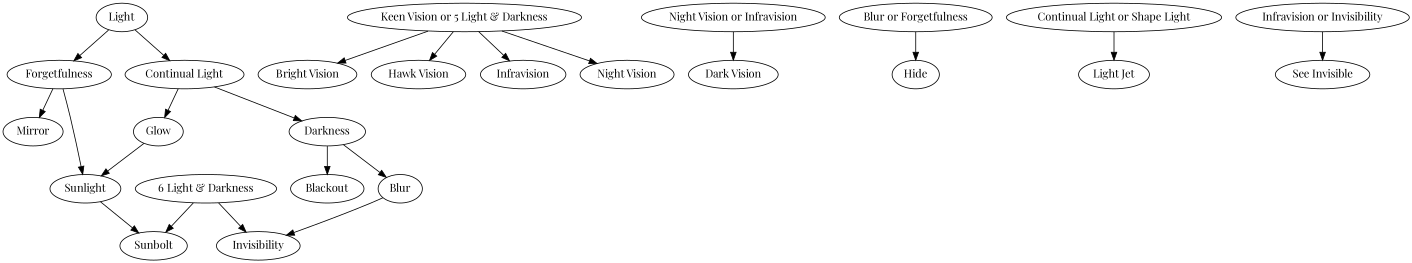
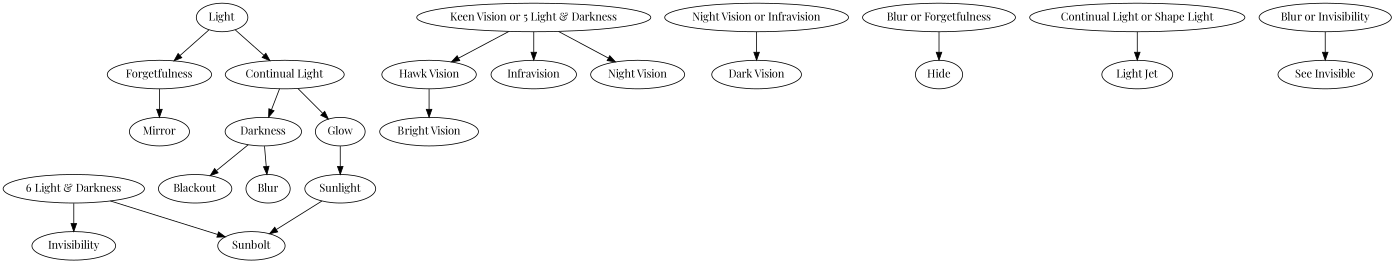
(1323, 17) -> (1325, 17)
(387, 46) -> (429, 99)
(73, 127) -> none
(339, 216) -> none
